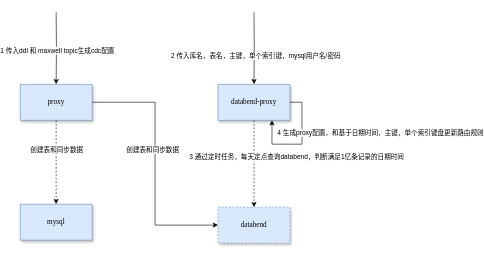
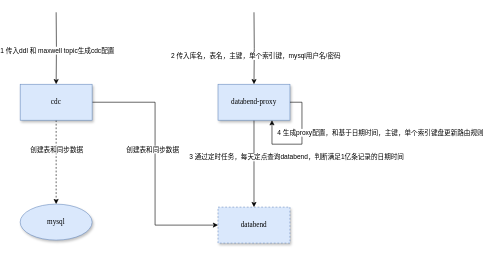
(56, 102) -> (56, 102)
(254, 161) -> (254, 161)
(56, 222) -> (56, 222)
